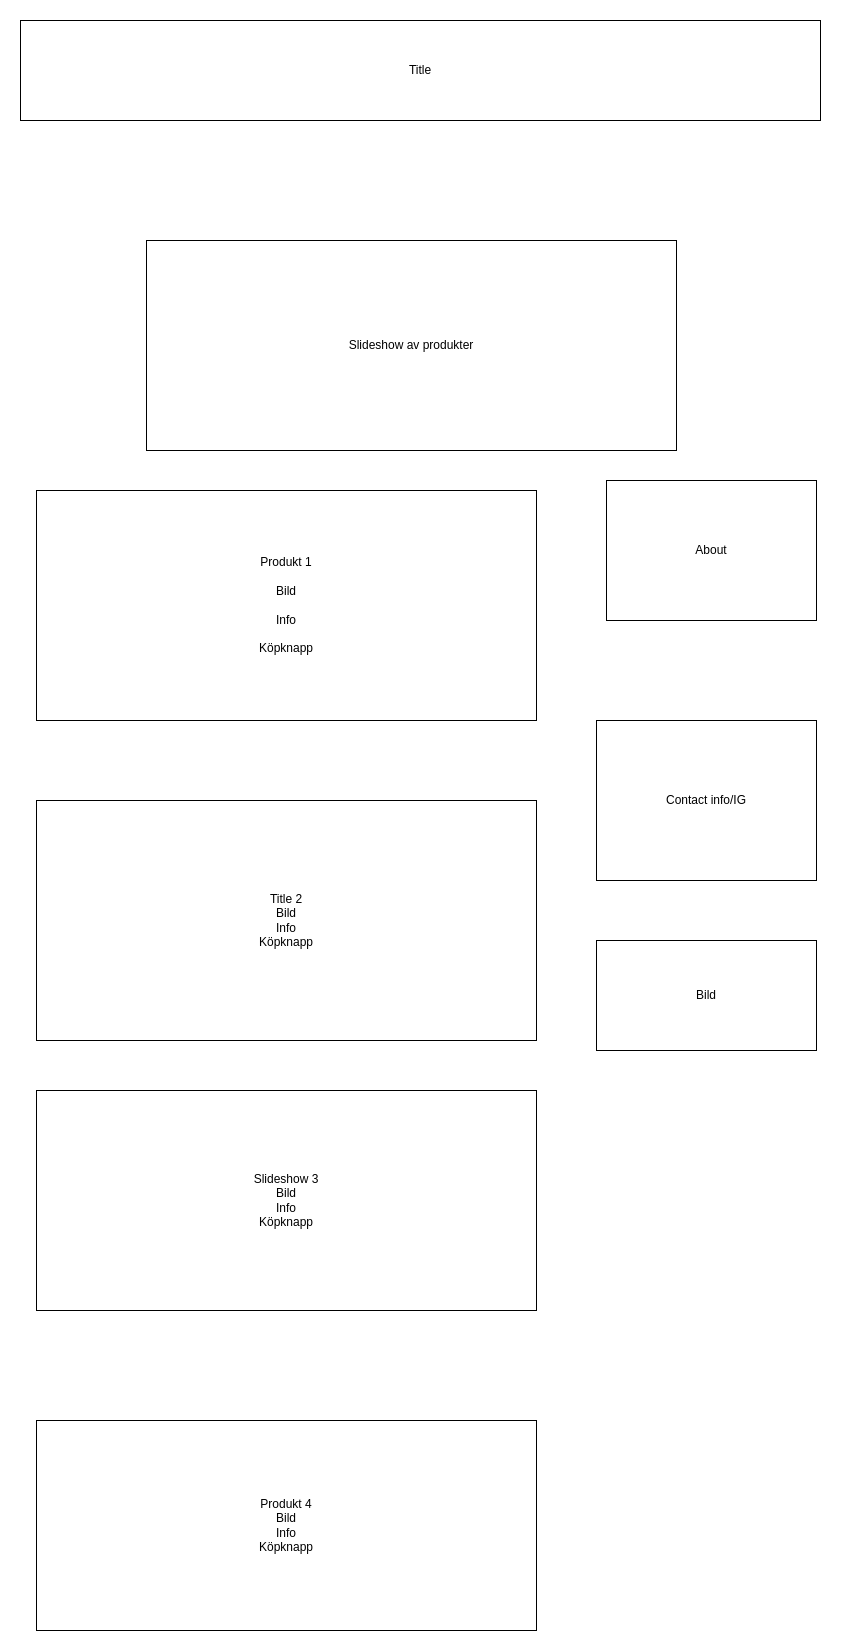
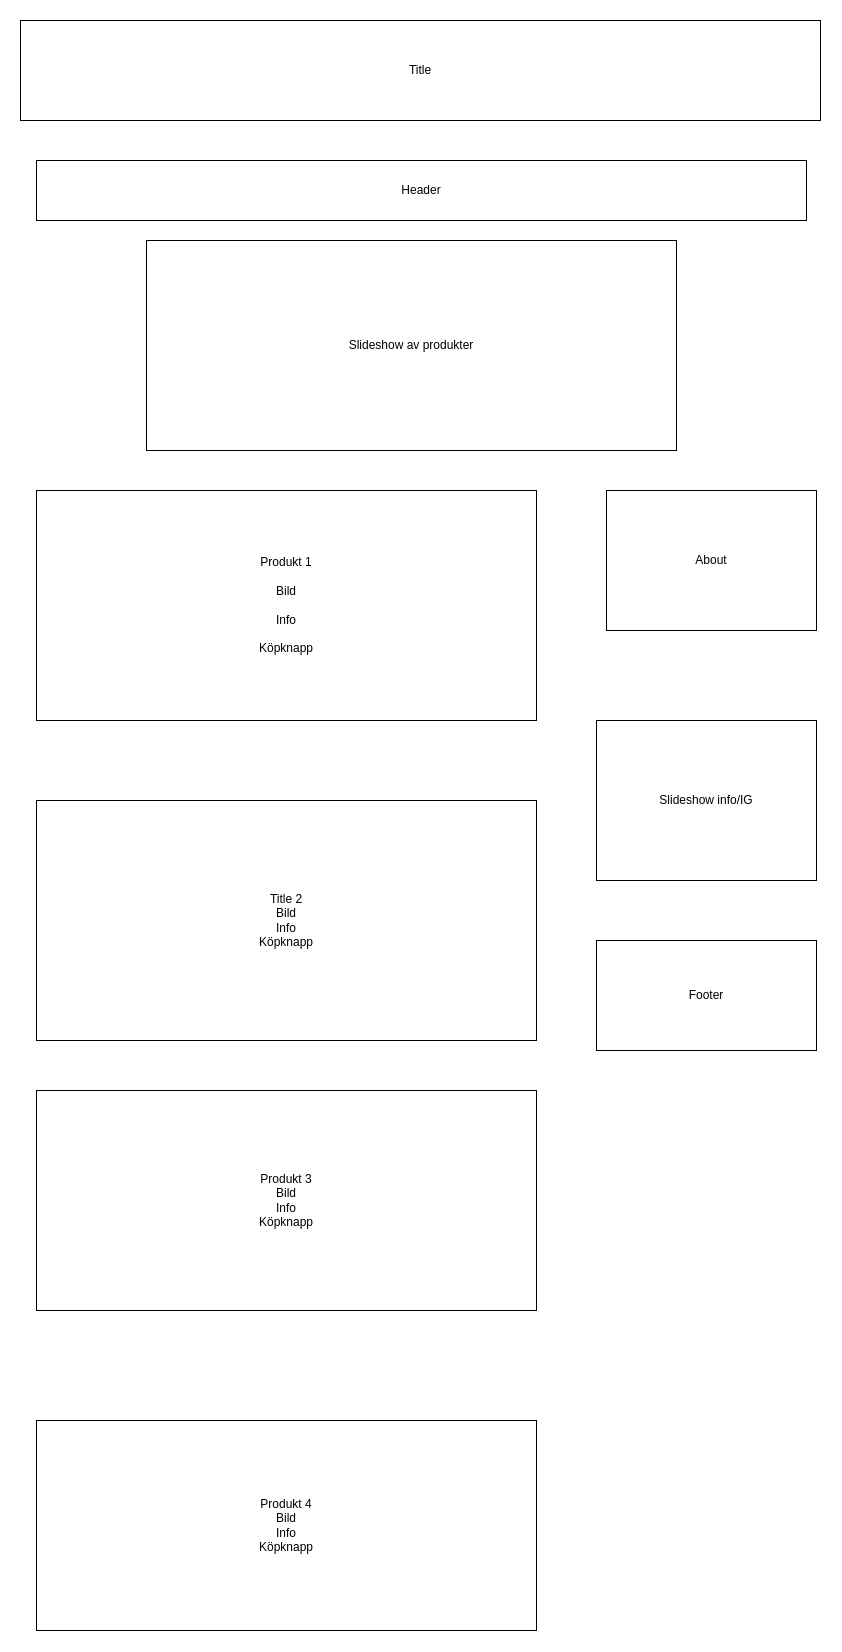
none -> (422, 191)
(712, 551) -> (712, 561)
(707, 801) -> (707, 801)
(707, 996) -> (707, 996)
(287, 1201) -> (287, 1201)
